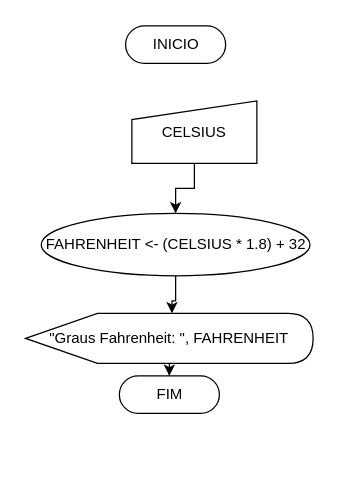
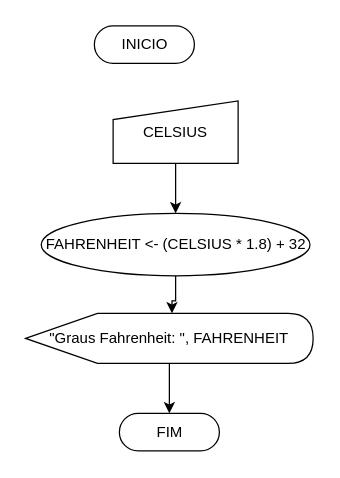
(176, 44) -> (144, 44)
(194, 132) -> (176, 132)
(169, 394) -> (169, 432)
